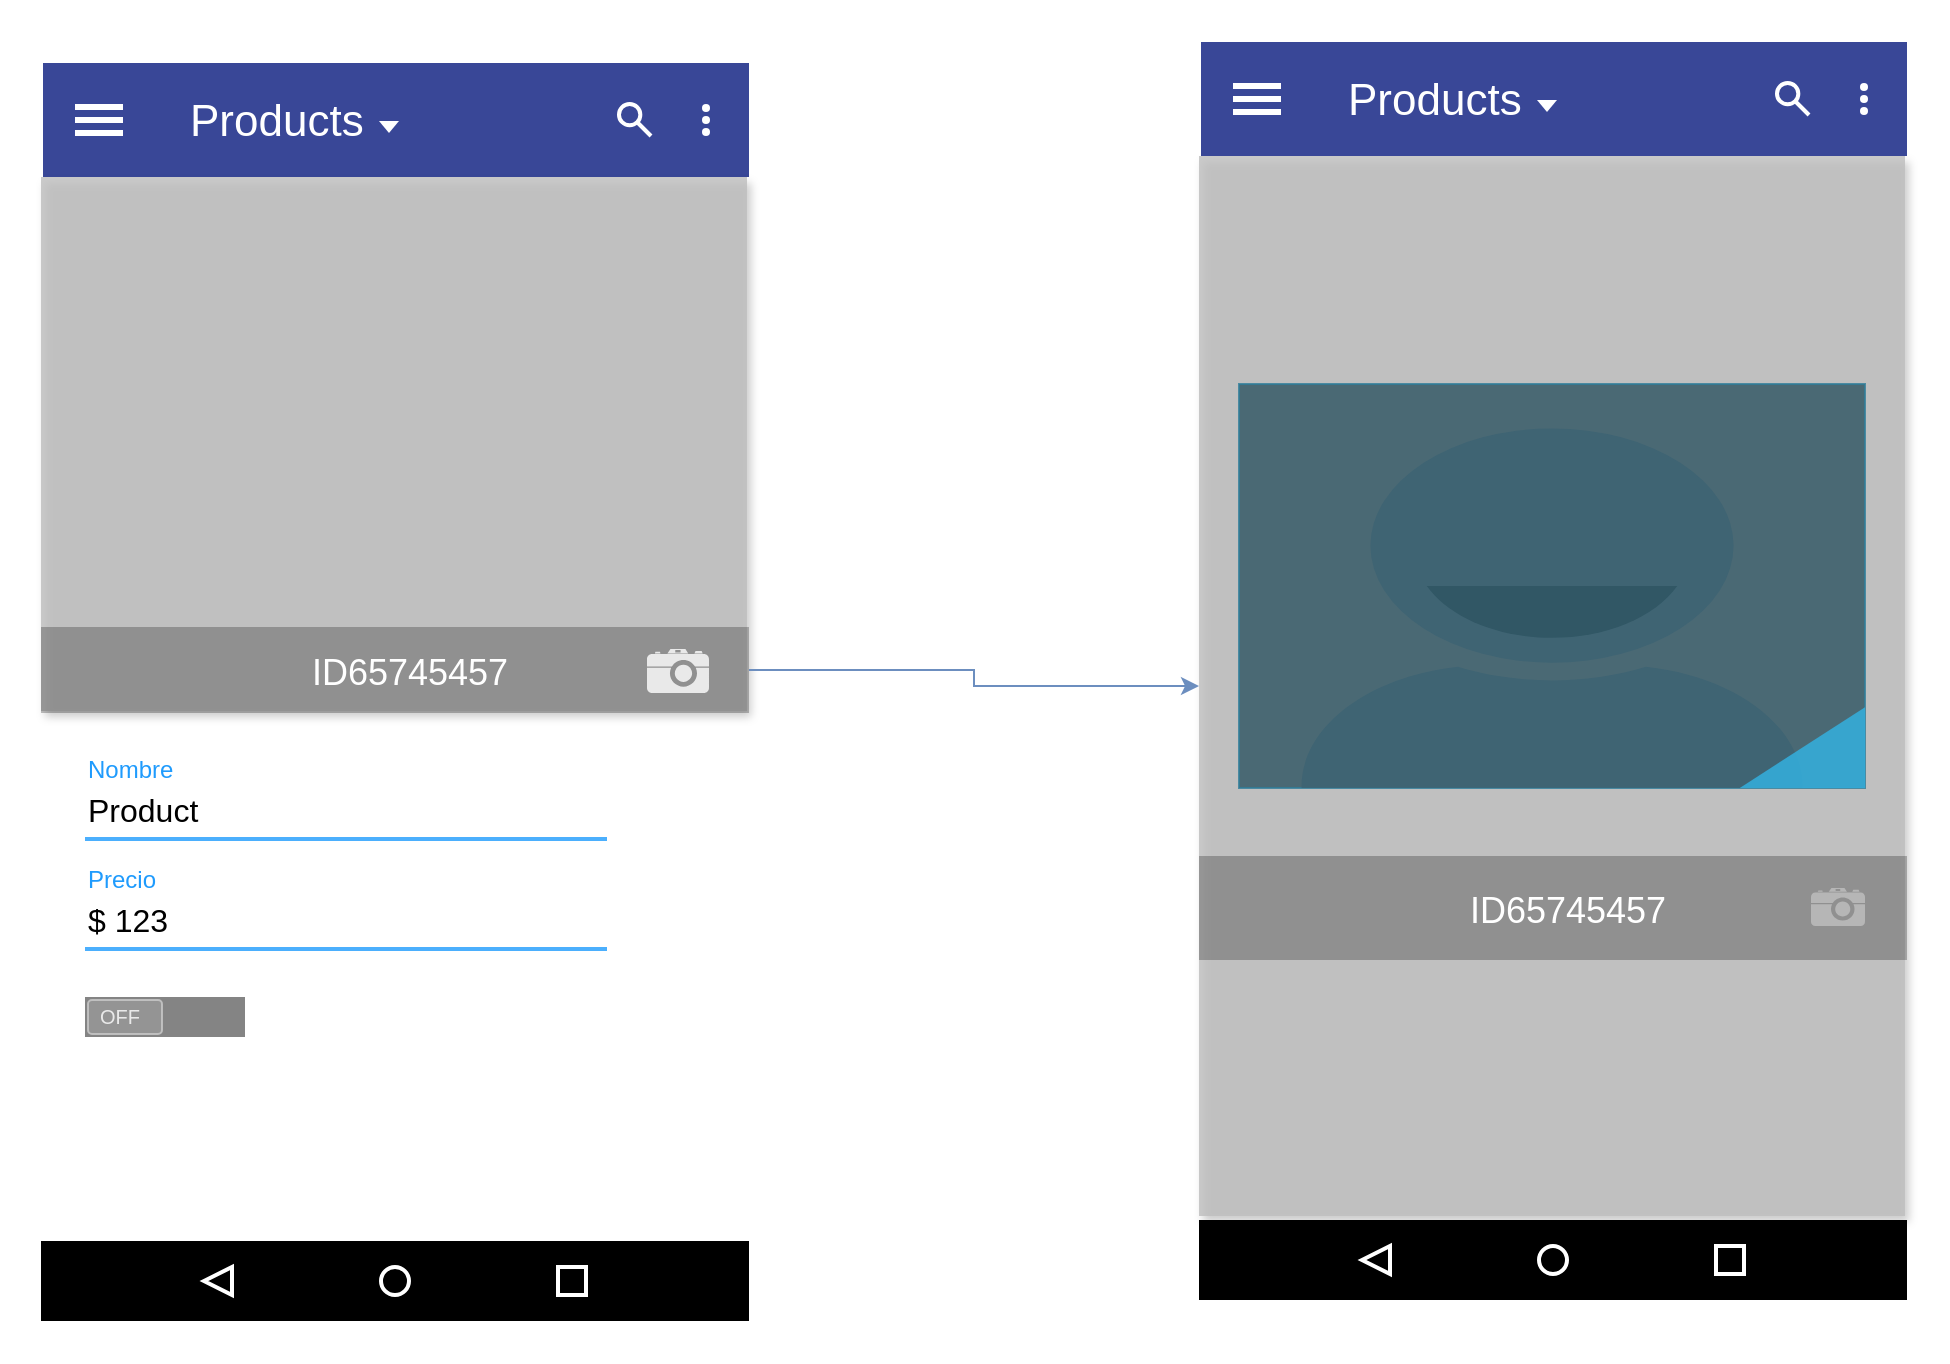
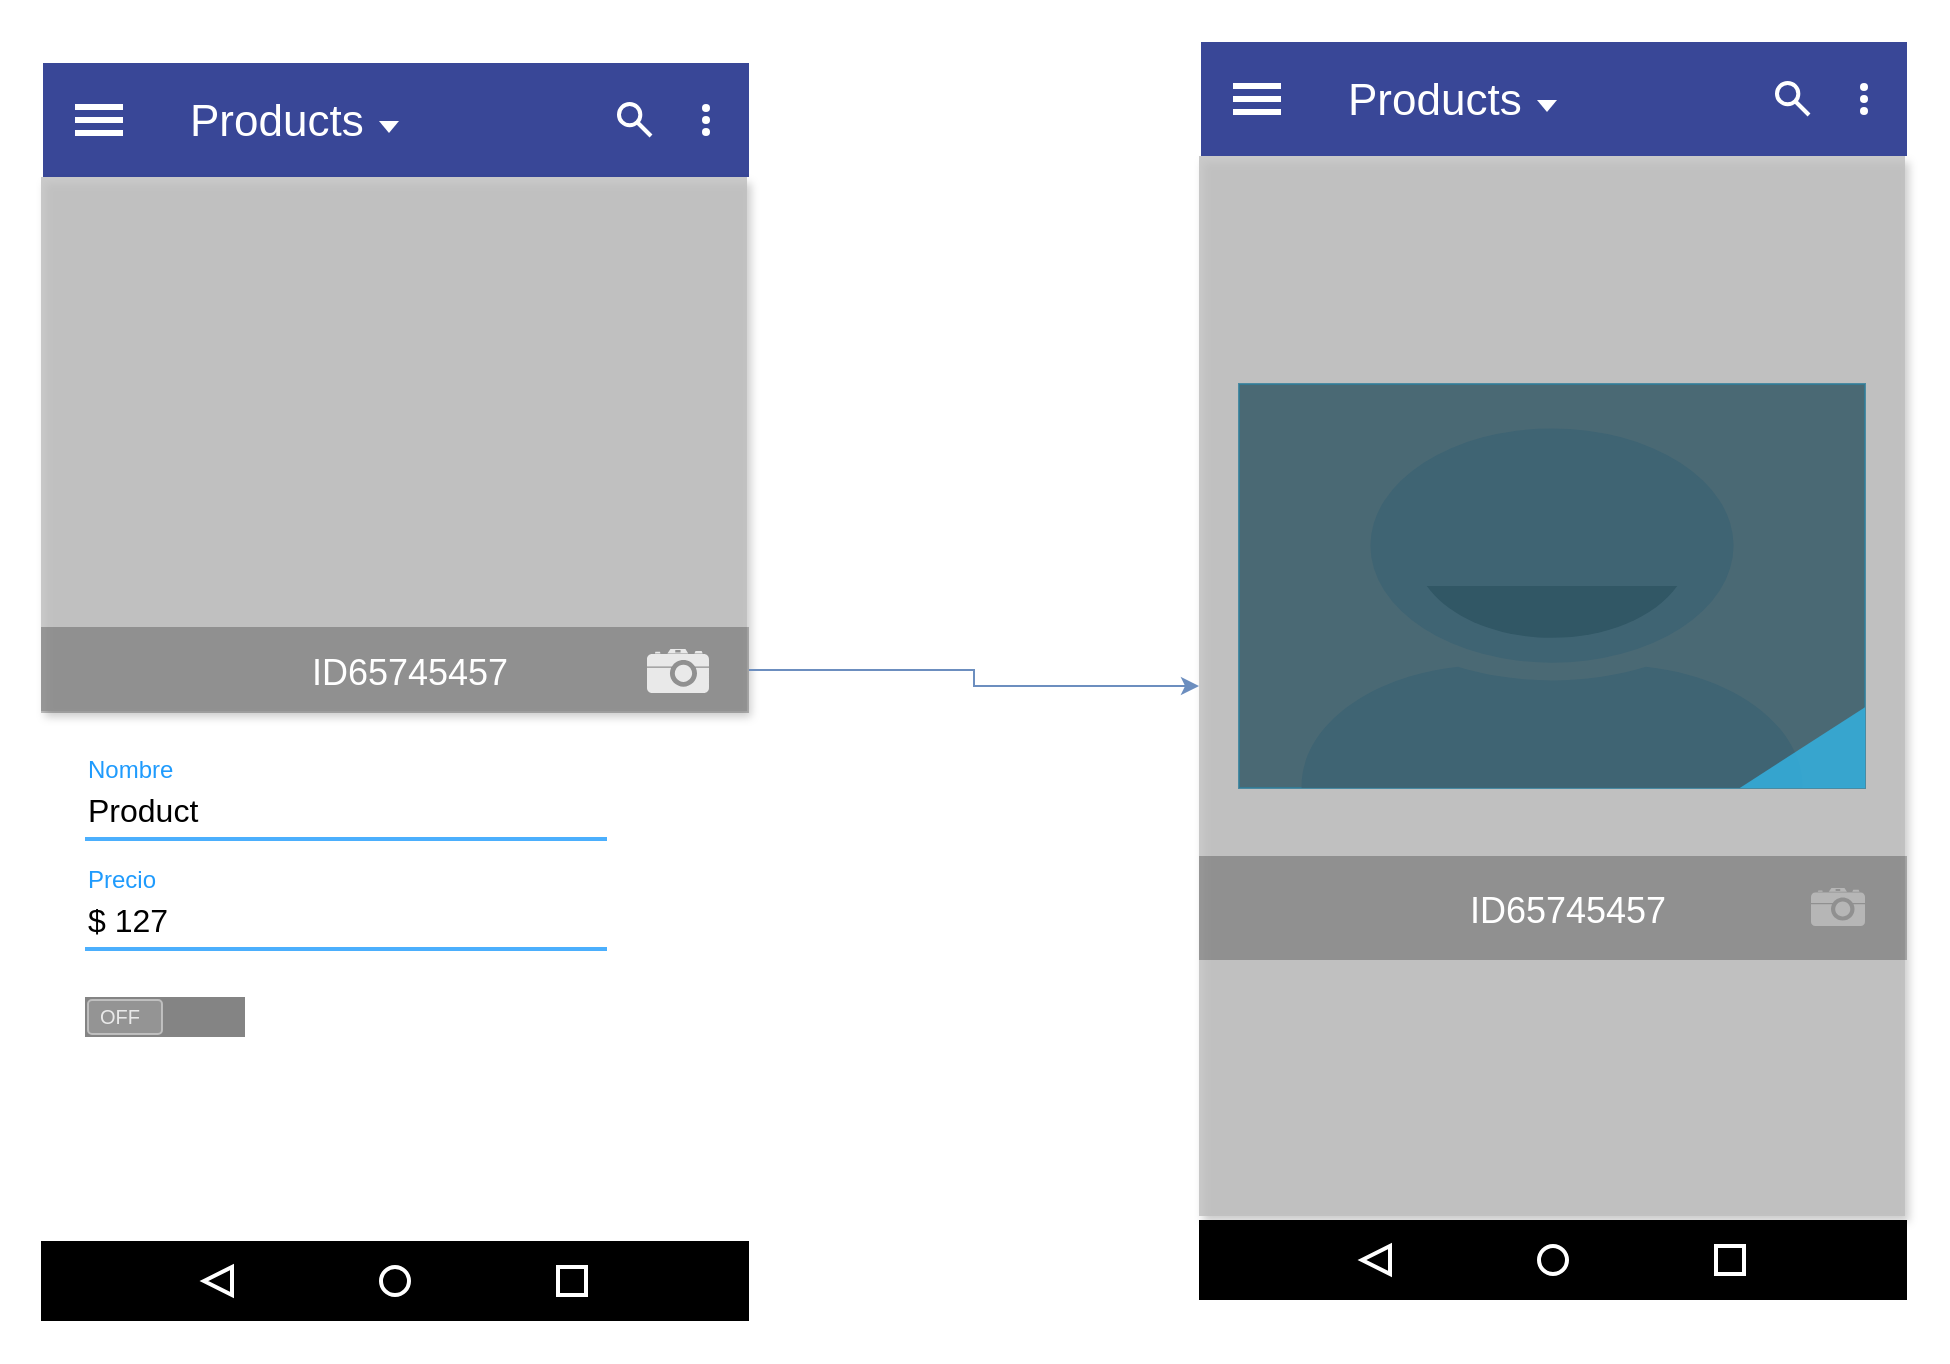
(129, 921) -> (129, 921)
